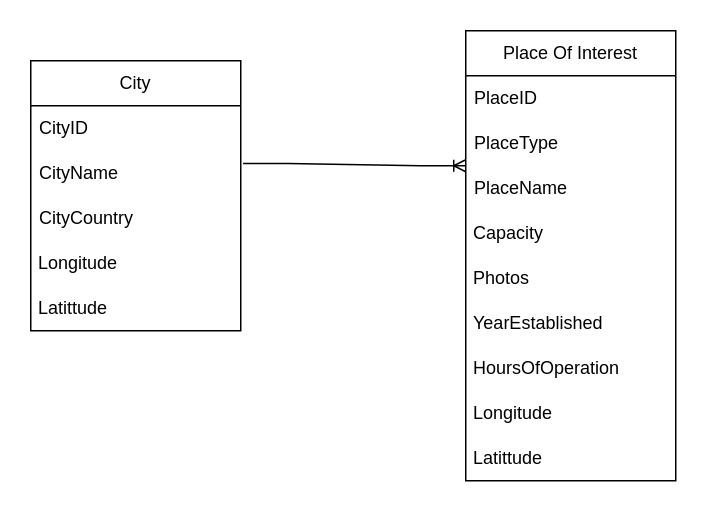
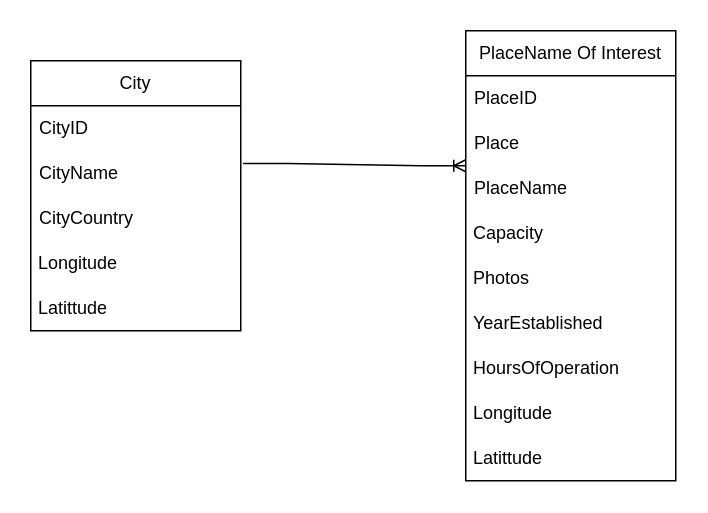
(571, 53) -> (571, 53)
(518, 143) -> (498, 143)
